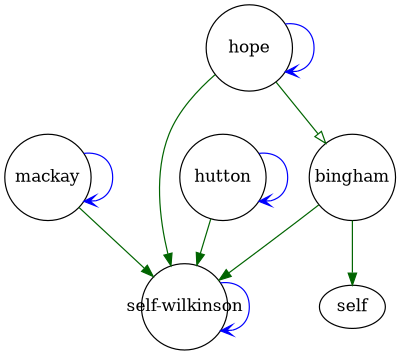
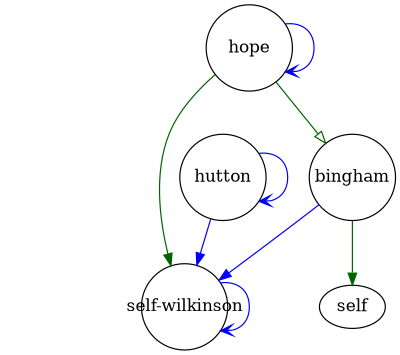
(48, 177) -> none
(206, 236) -> (206, 236)
(274, 239) -> (274, 239)
